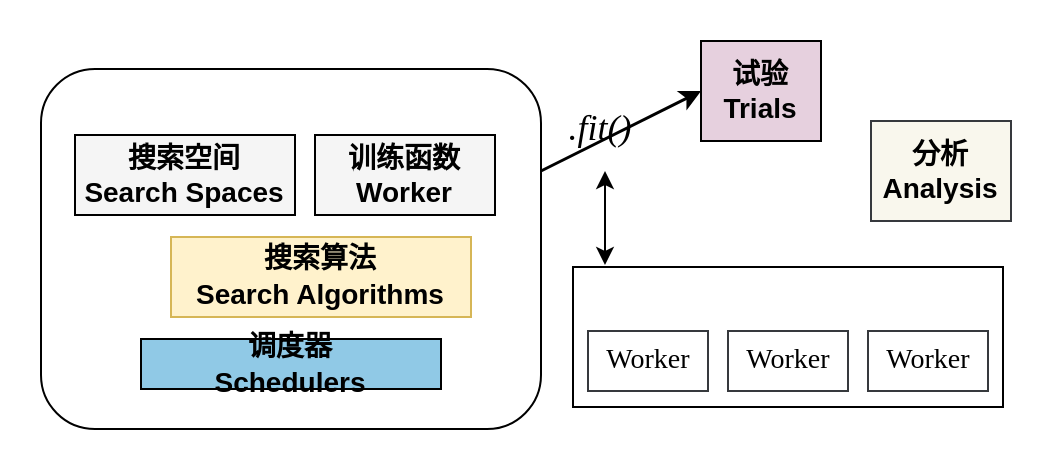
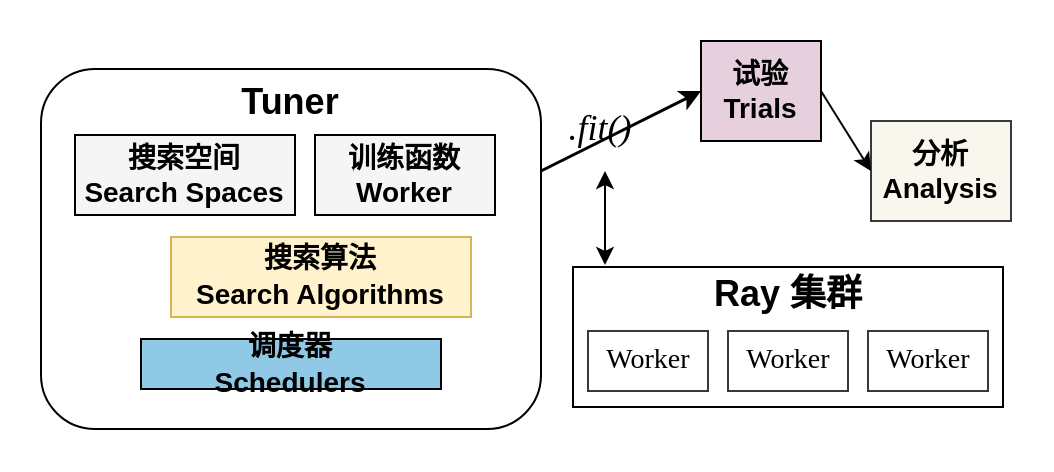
none -> (291, 103)
none -> (842, 125)
none -> (788, 295)
